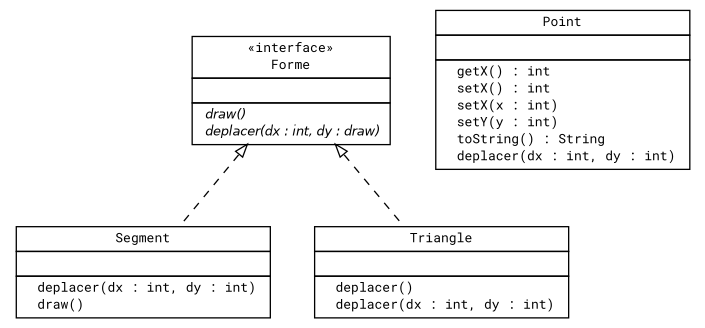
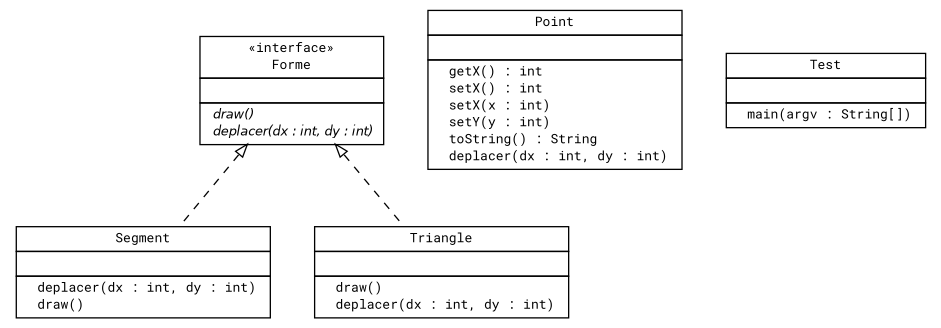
none -> (825, 90)
(291, 132) -> (292, 132)
(371, 288) -> (356, 288)
